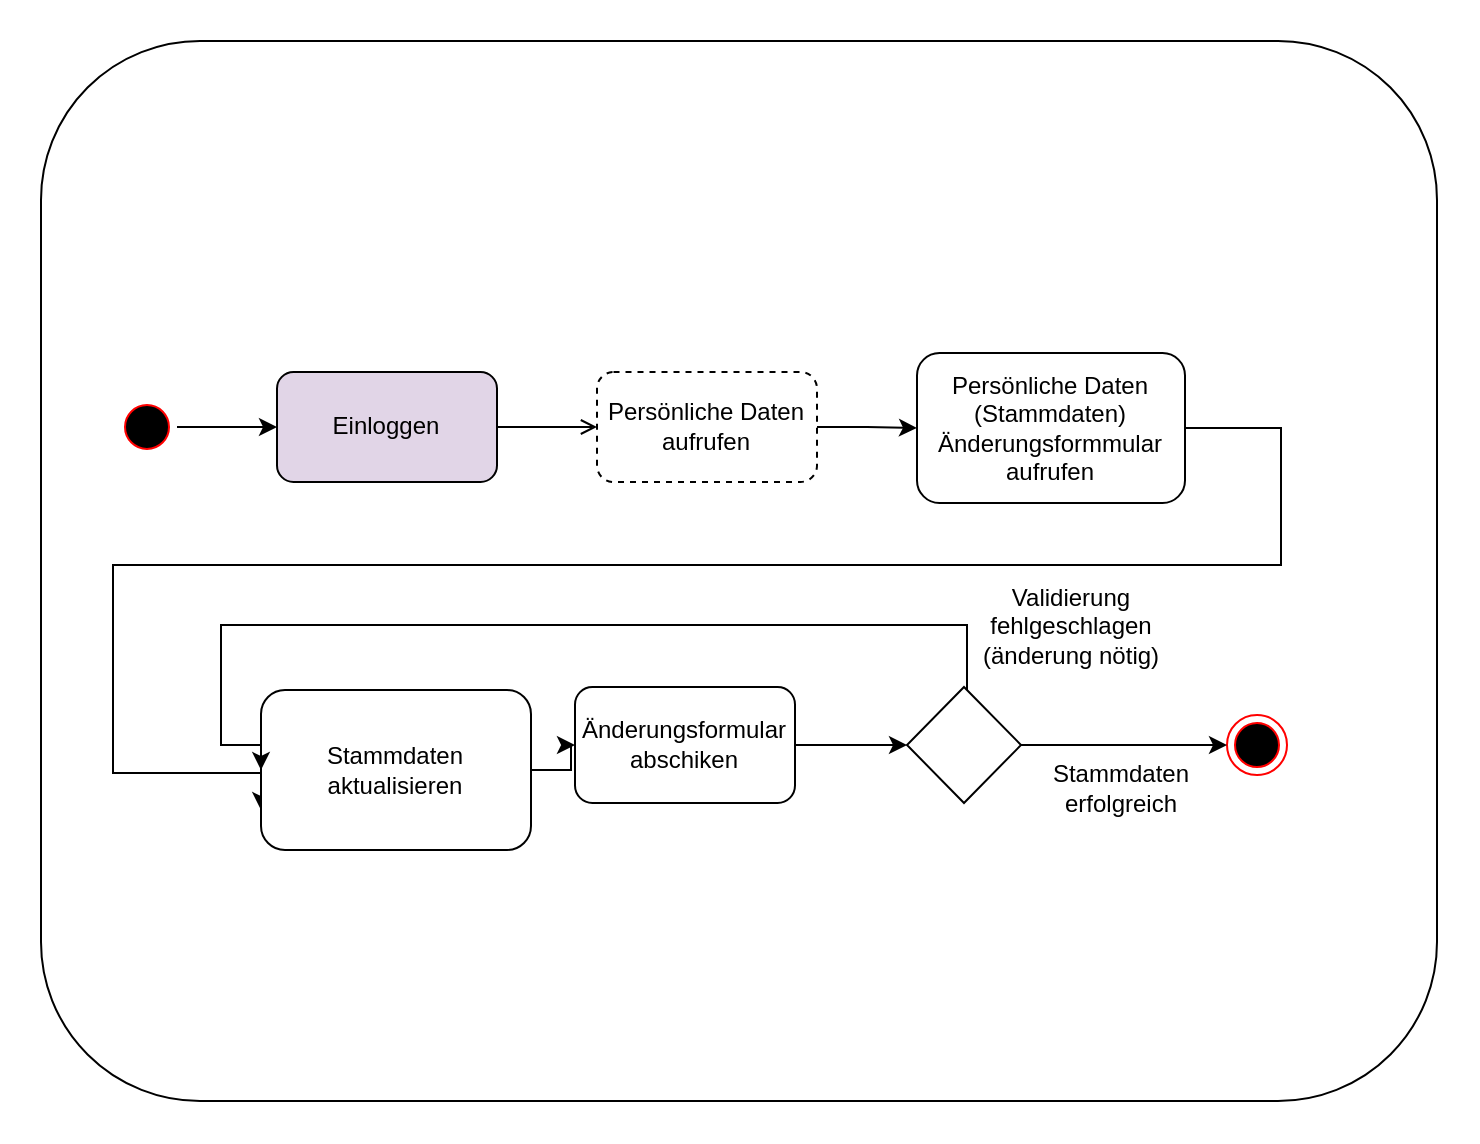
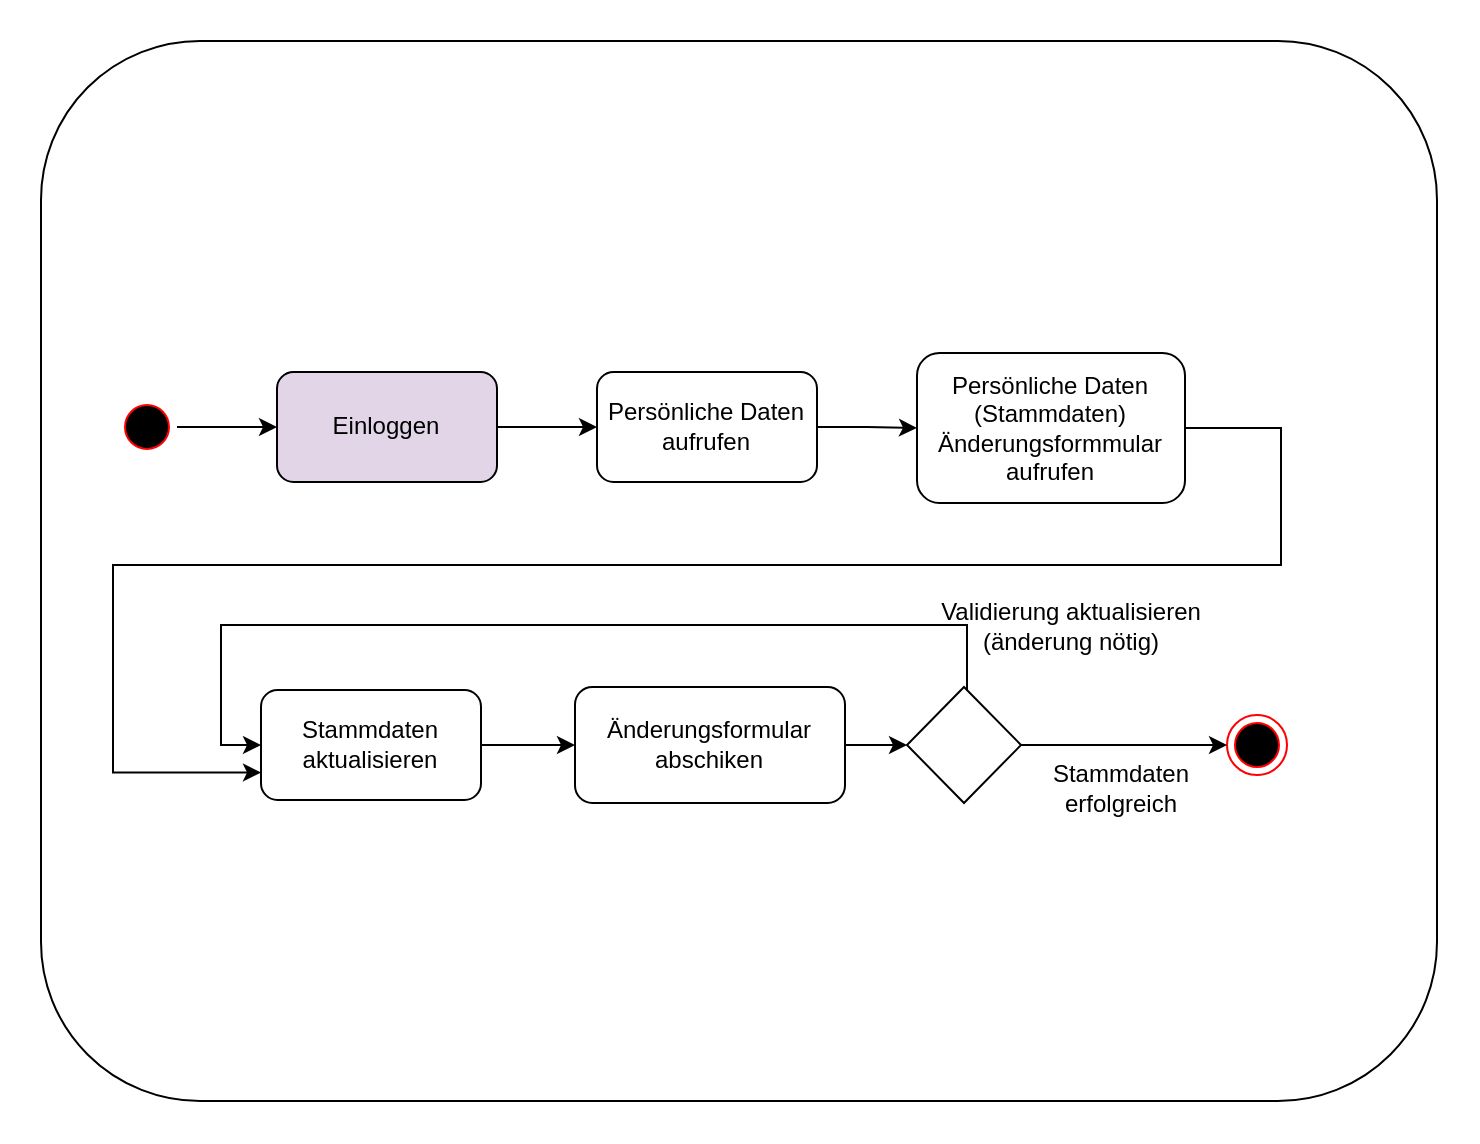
(584, 427) -> (582, 427)
(707, 427) -> (707, 427)
(1072, 627) -> (1072, 627)
(685, 745) -> (710, 745)
(396, 770) -> (371, 745)
